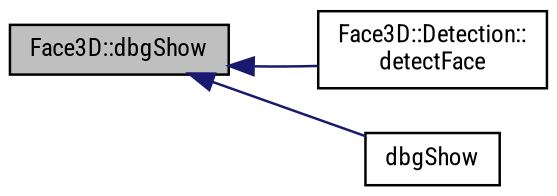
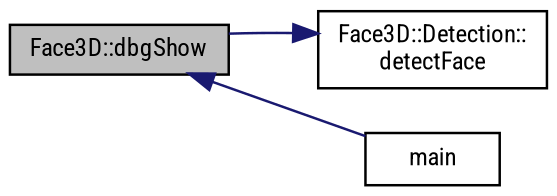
(286, 66) -> (261, 33)
(433, 159) -> (433, 159)
